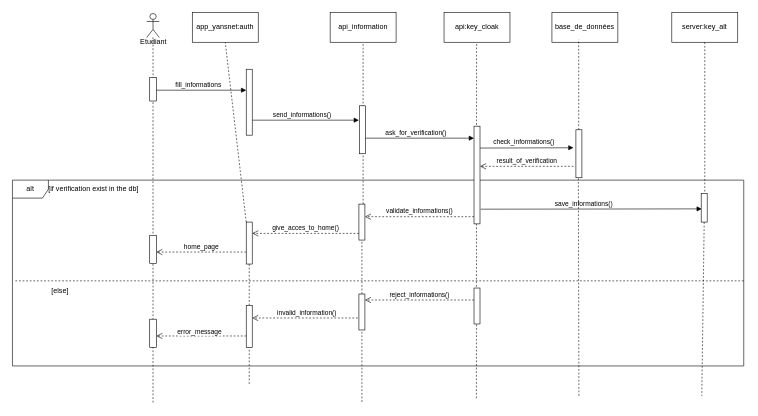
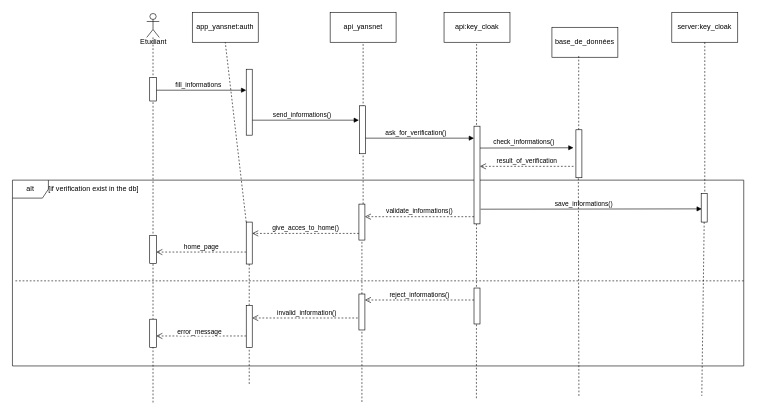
(363, 27) -> (363, 27)
(585, 27) -> (585, 42)
(705, 27) -> (705, 27)
(60, 291) -> none
